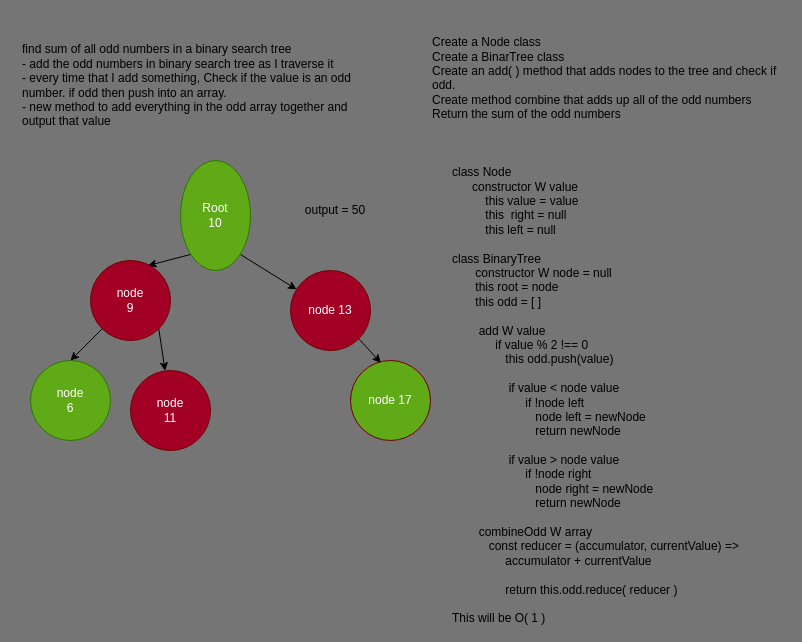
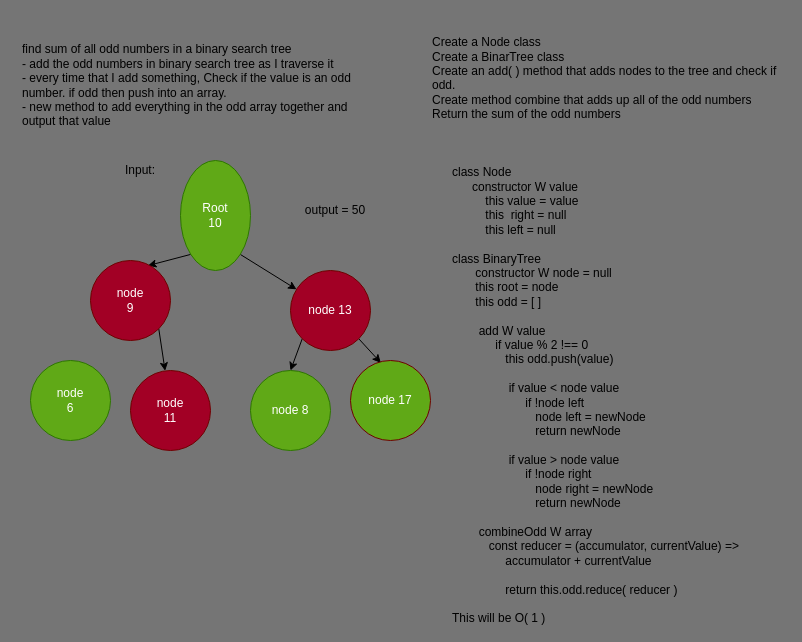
none -> (141, 171)
(89, 342) -> none
none -> (298, 351)
none -> (291, 411)
